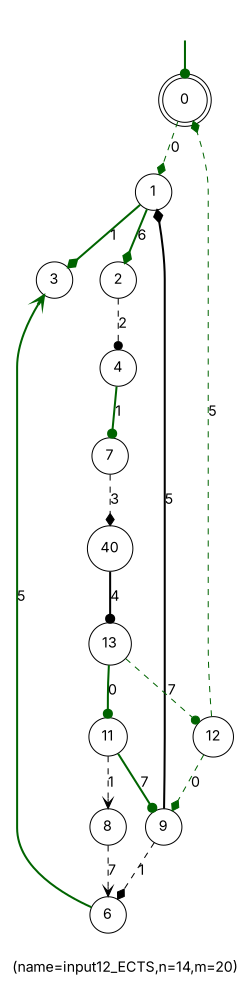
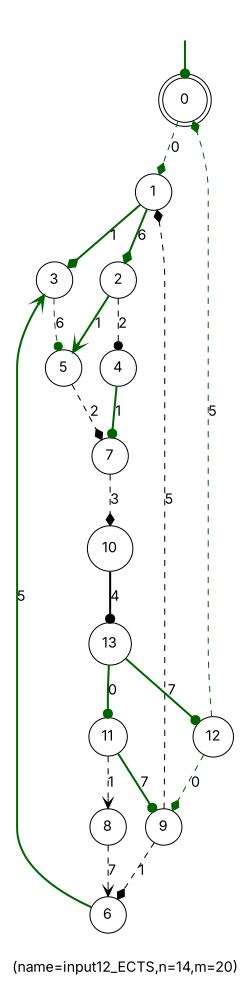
none -> (64, 368)
(165, 515) -> (165, 515)
(110, 549) -> (110, 549)
(157, 686) -> (157, 686)
